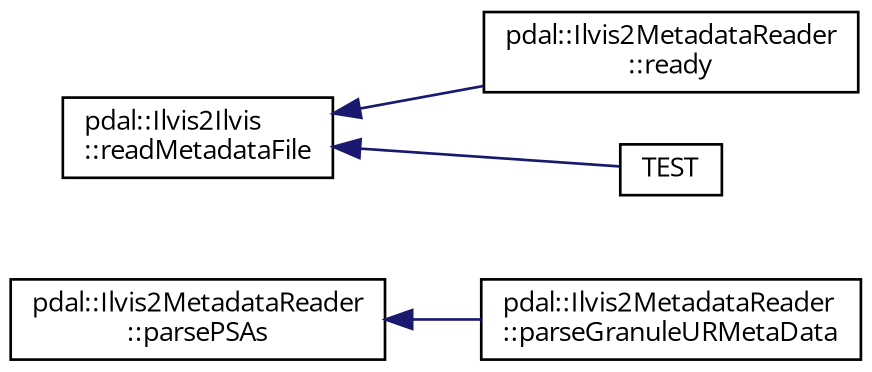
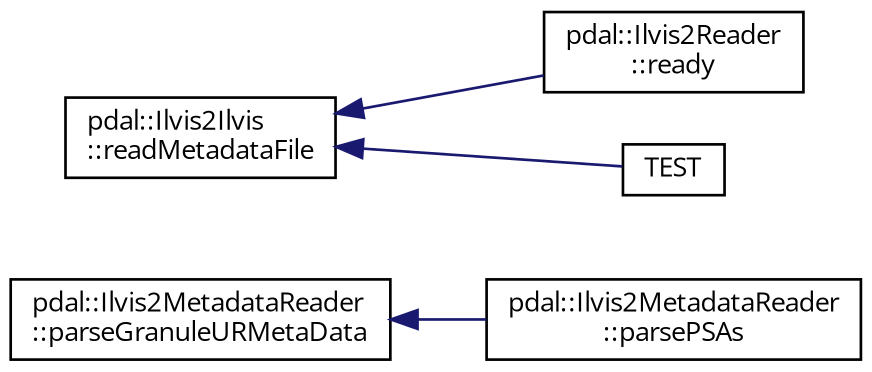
(671, 52) -> (674, 52)
(447, 319) -> (452, 319)
